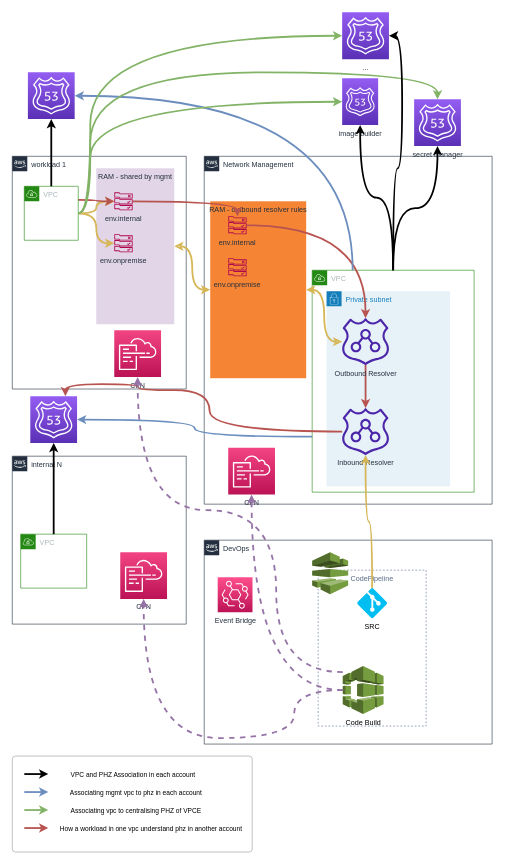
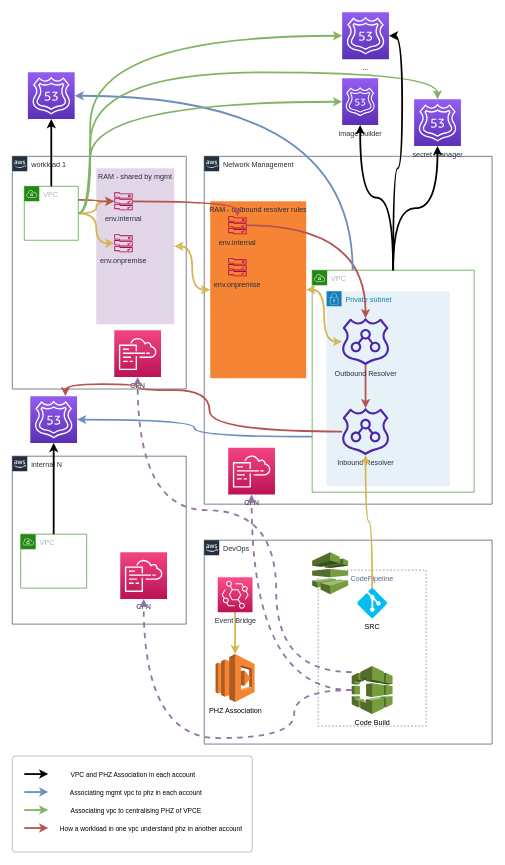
none -> (235, 631)
none -> (235, 678)
(363, 690) -> (372, 690)
